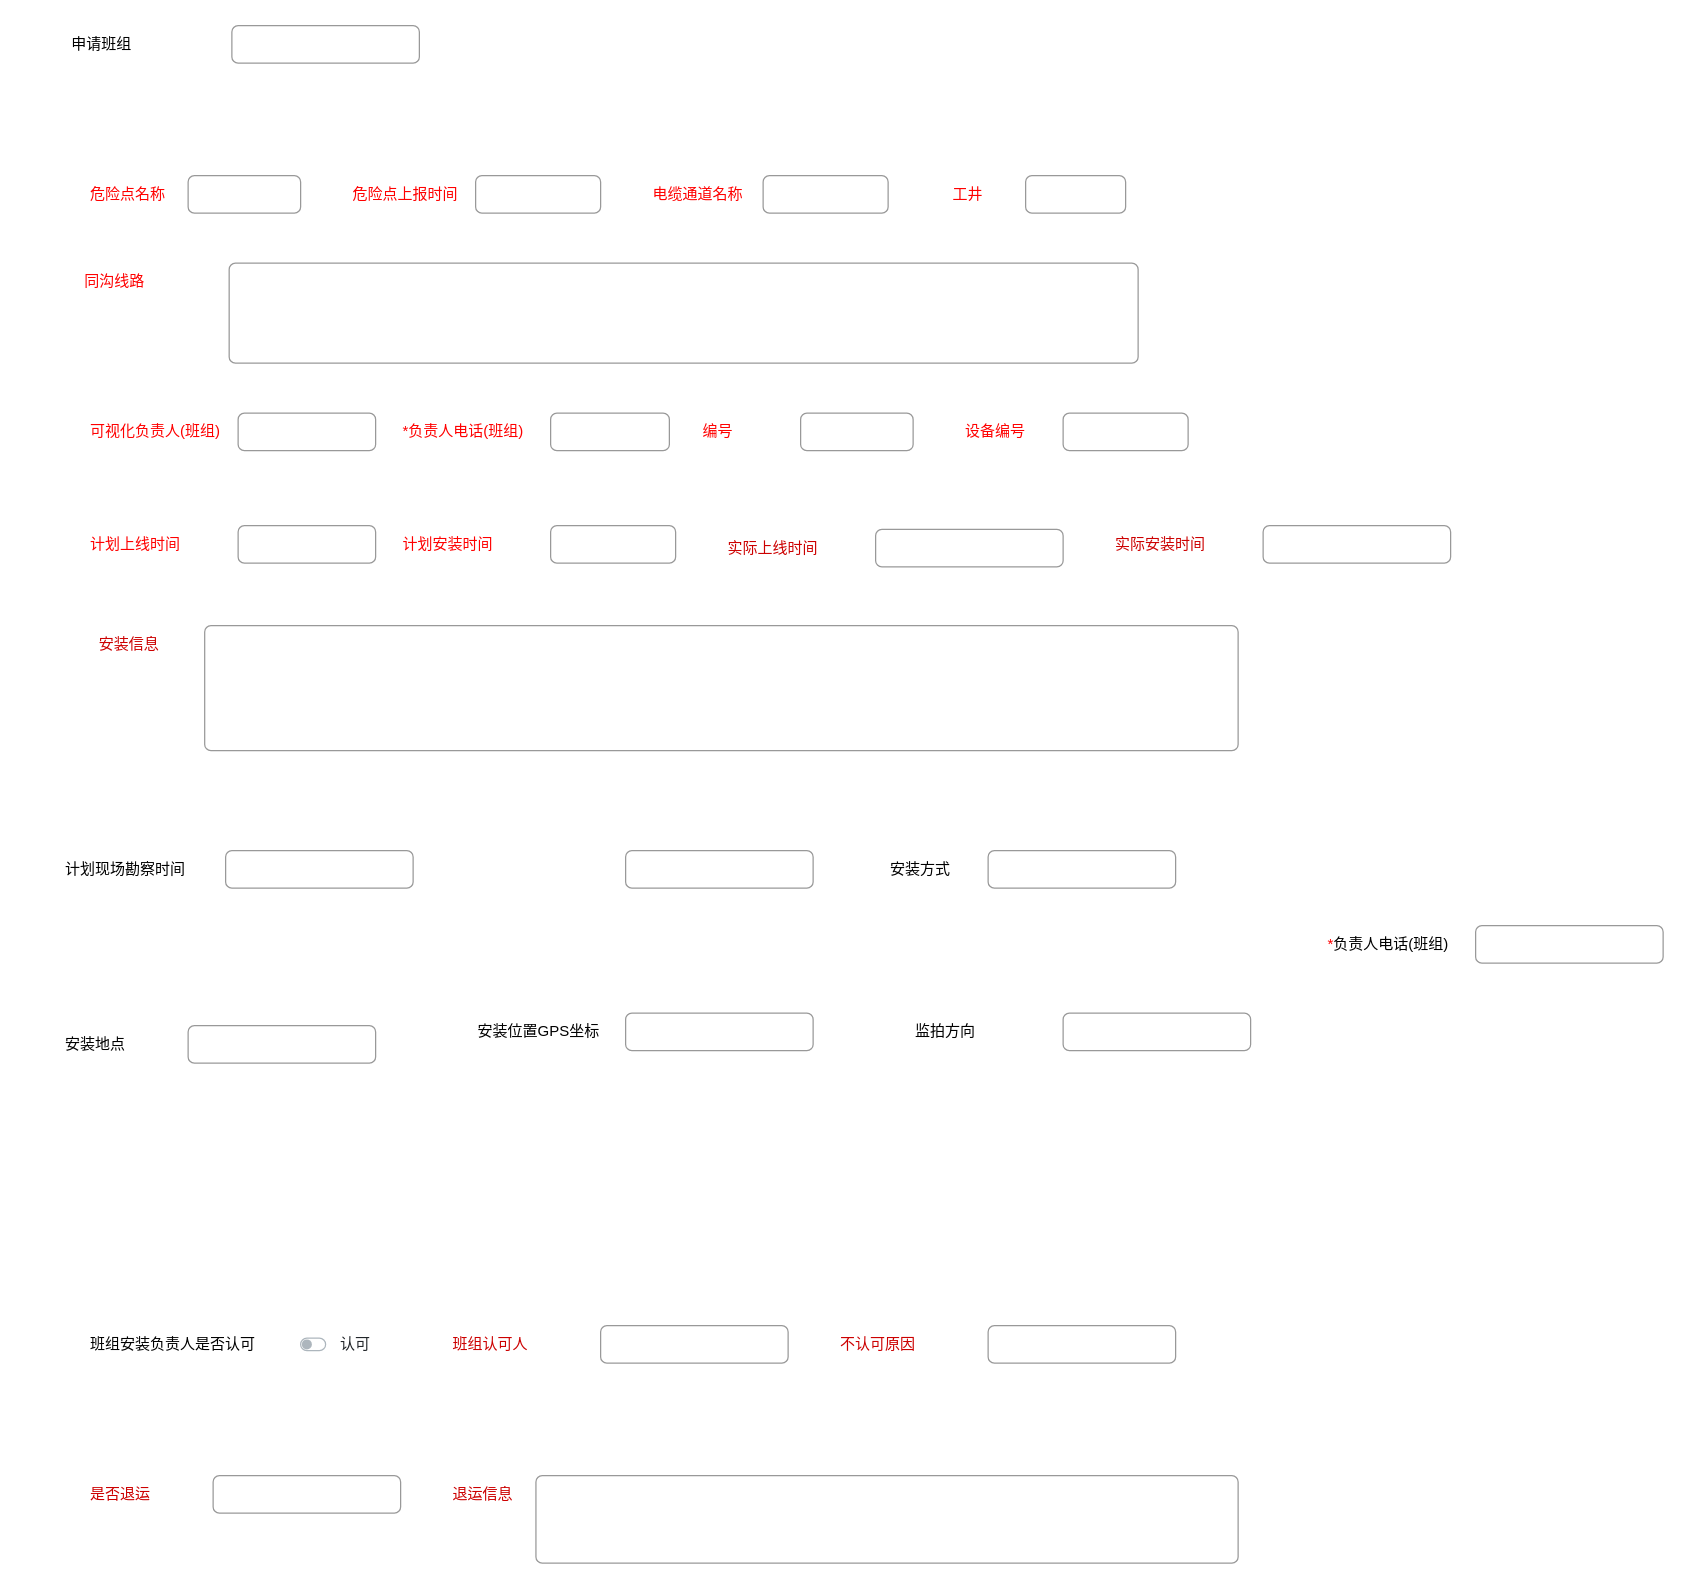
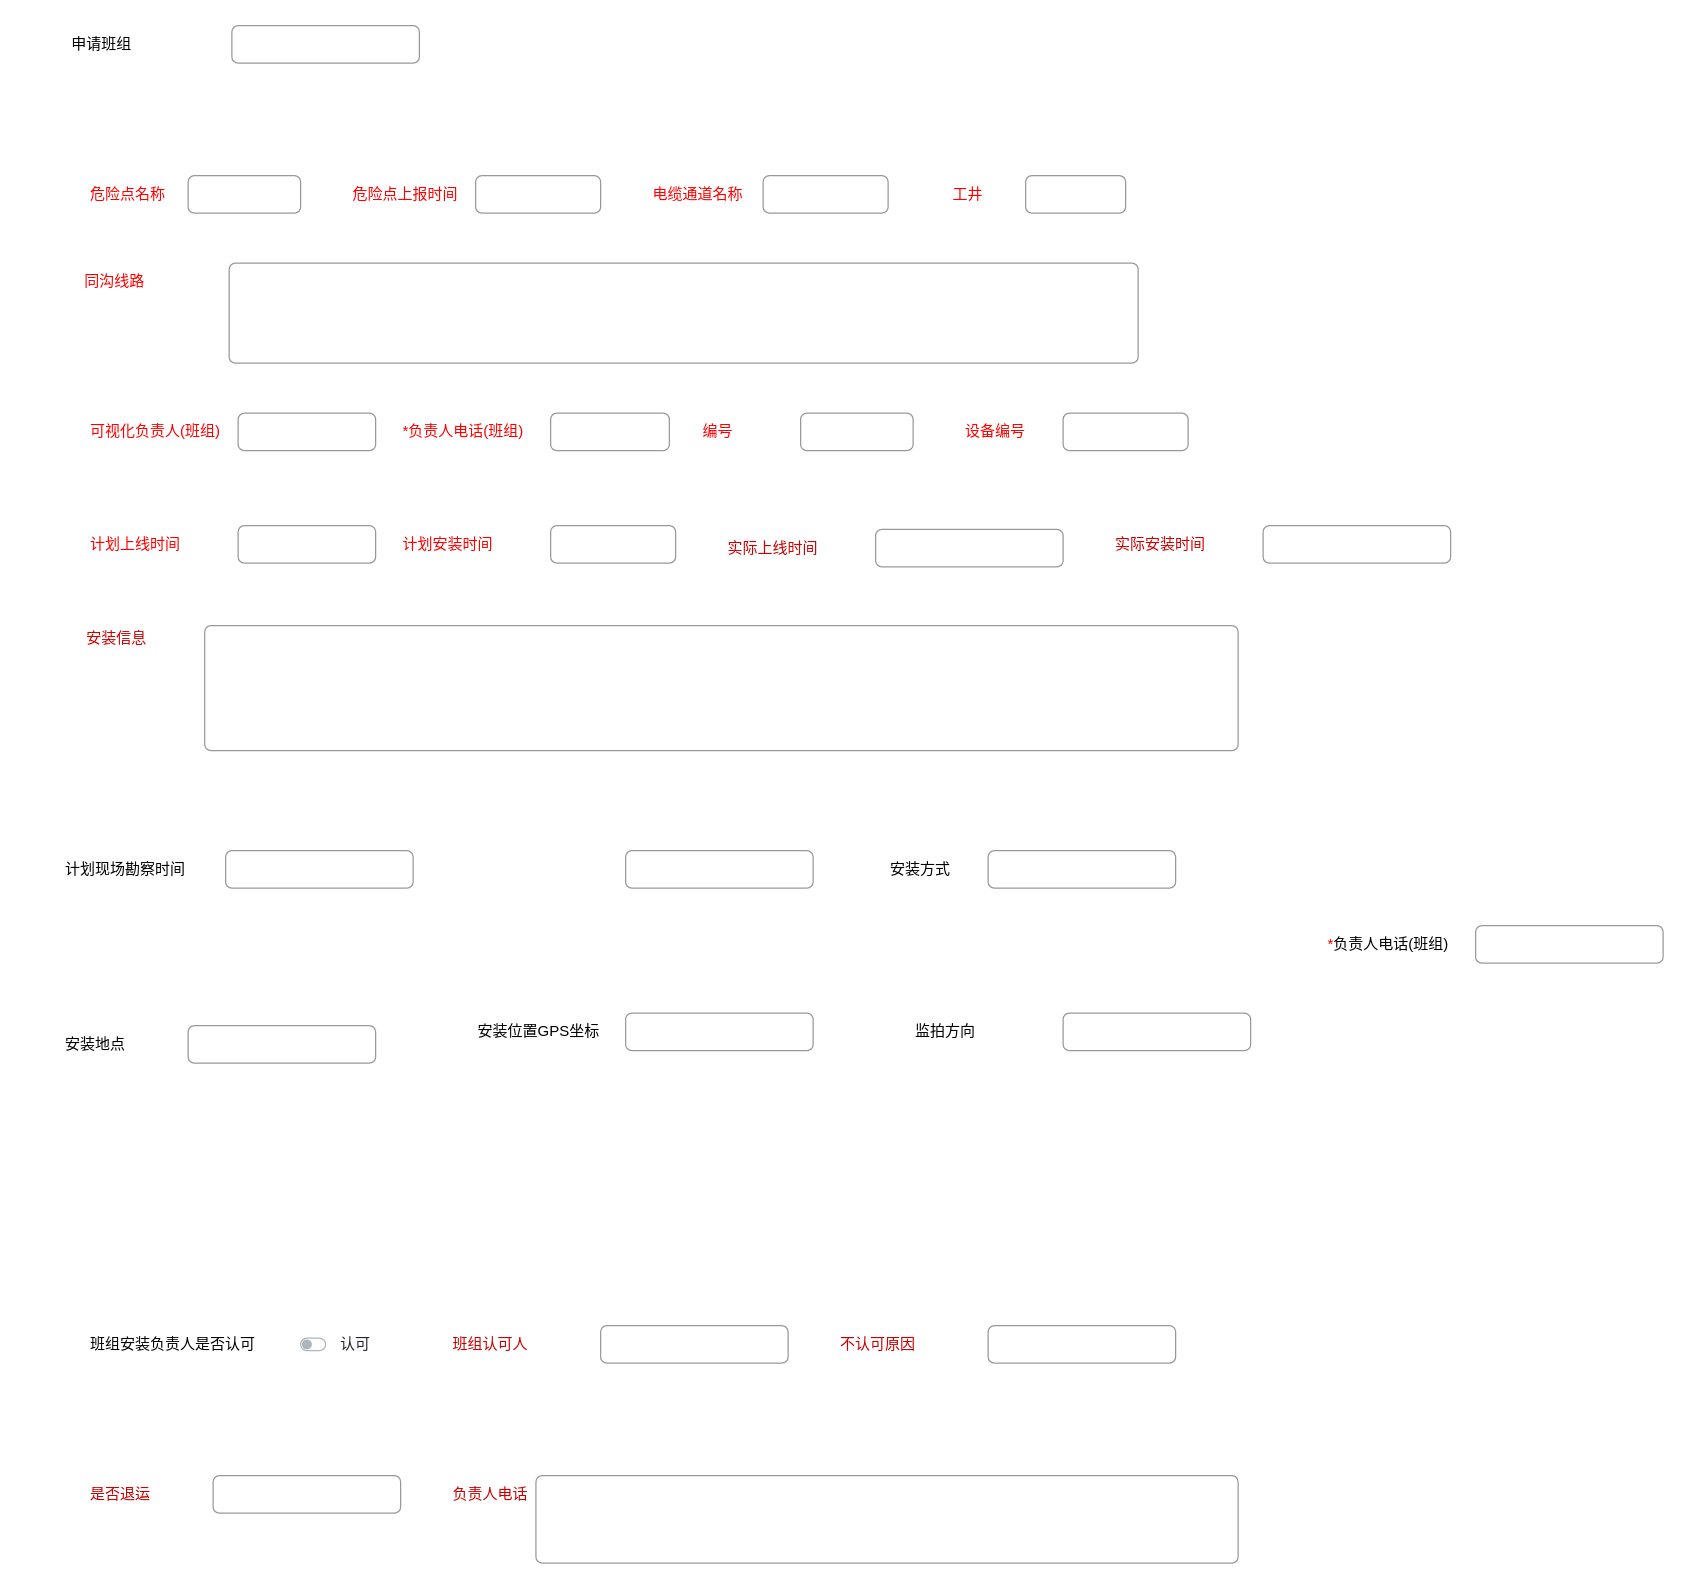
(136, 644) -> (123, 638)
(483, 1494) -> (491, 1494)
